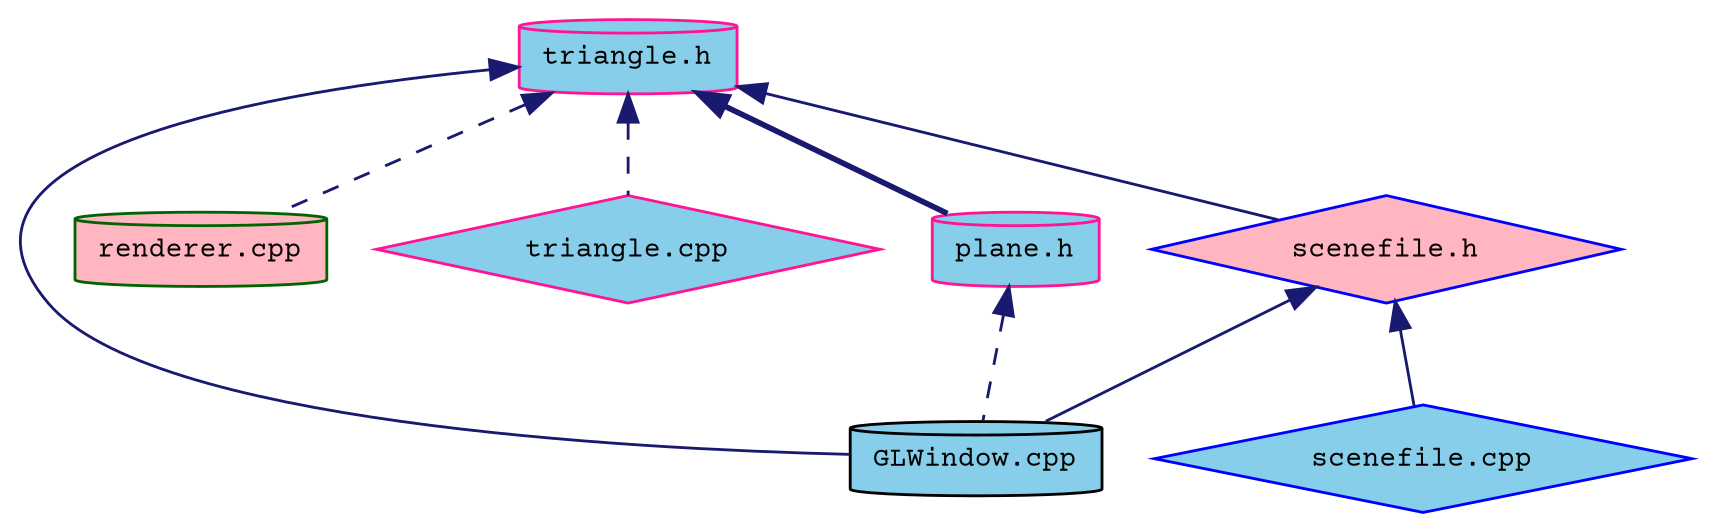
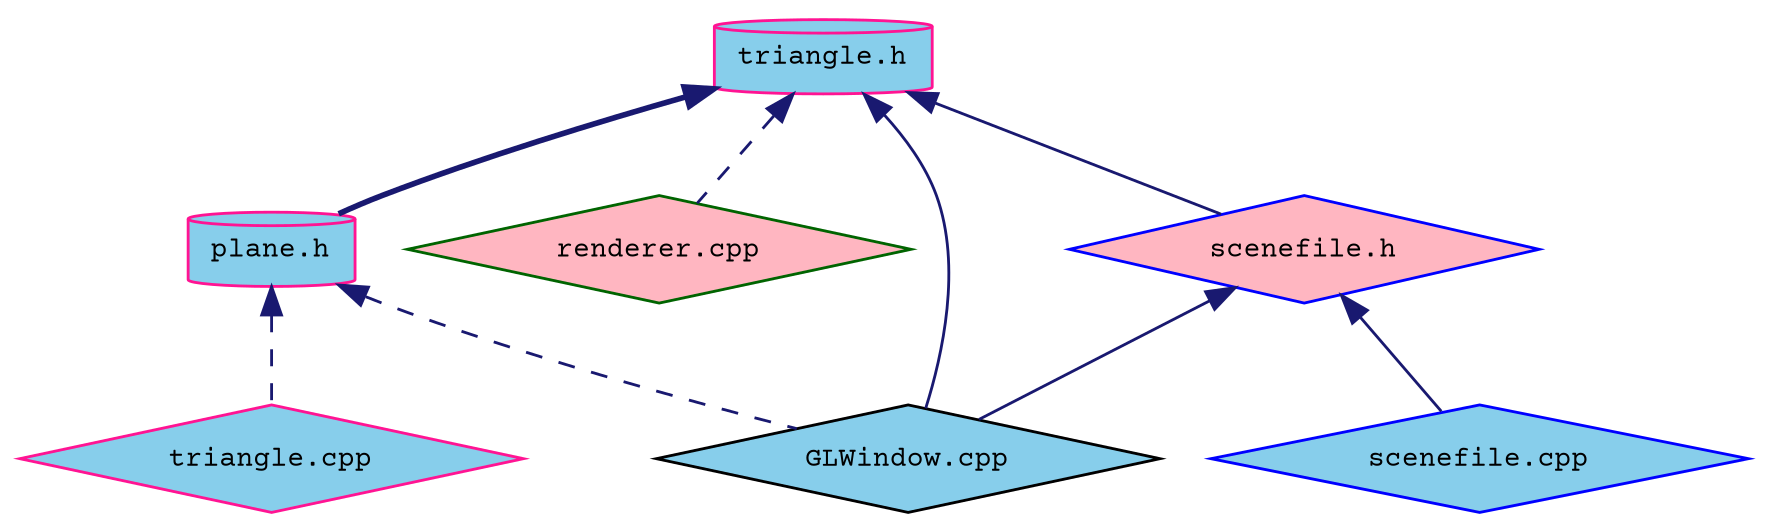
(628, 159) -> (272, 360)
(201, 249) -> (659, 249)
(976, 459) -> (908, 459)
